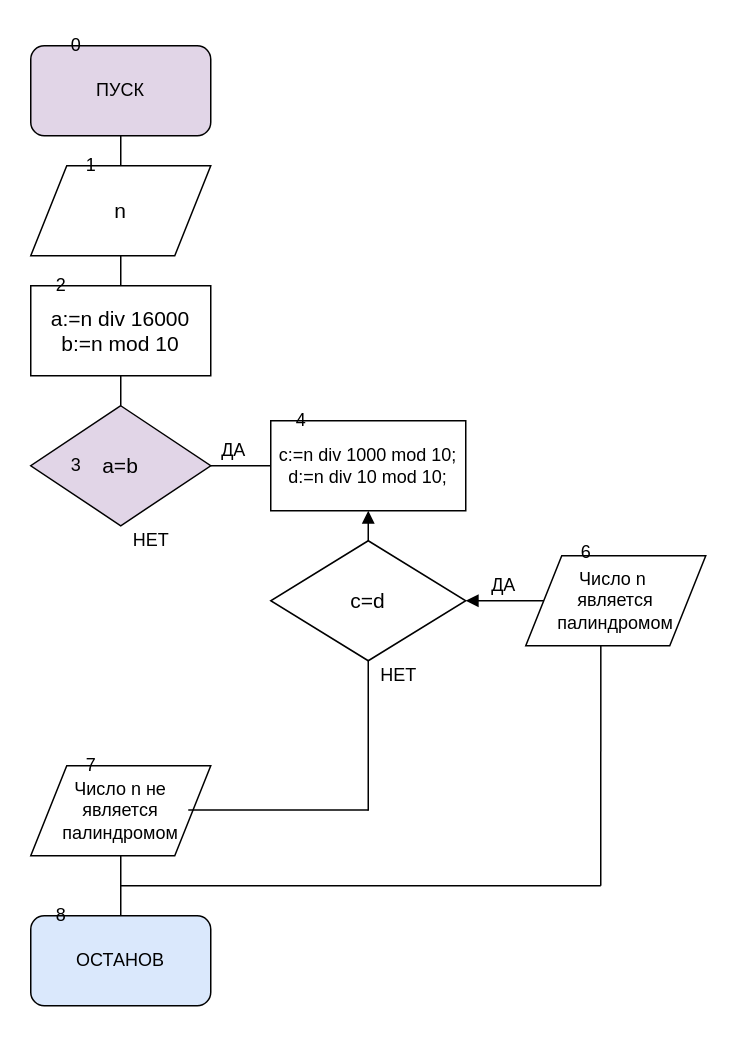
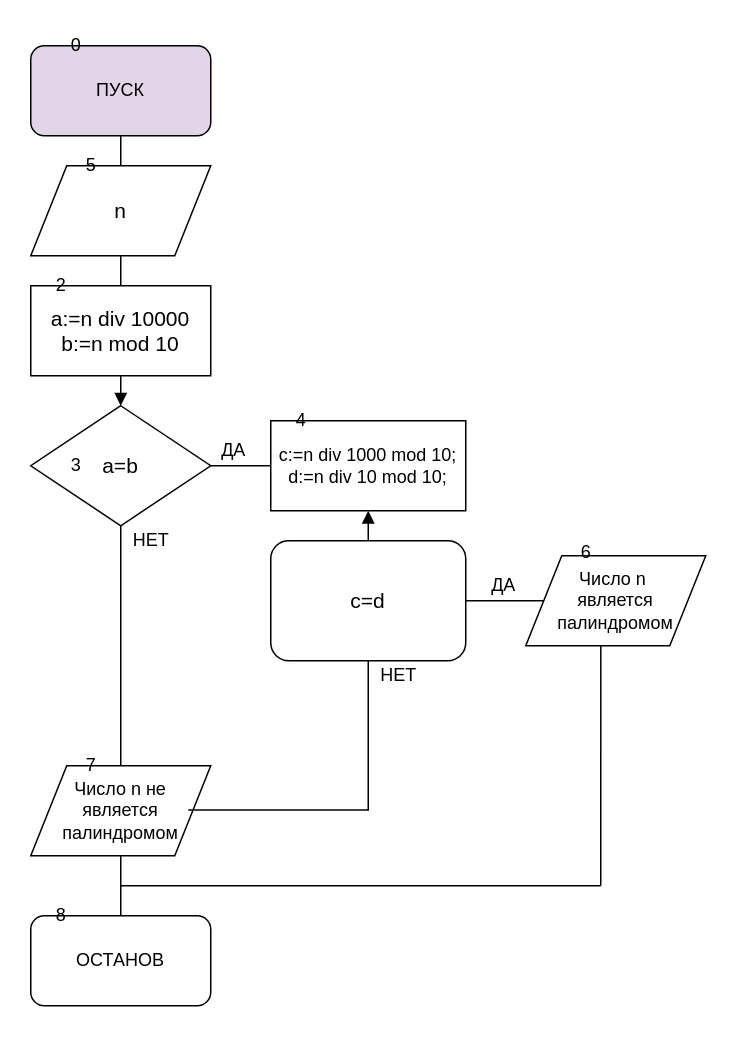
(92, 166) -> (92, 166)
(121, 331) -> (121, 331)
(121, 397) -> (121, 392)
(121, 466) -> (121, 466)
(368, 601) -> (368, 601)
(479, 601) -> (473, 601)
none -> (121, 646)
(121, 961) -> (121, 961)
